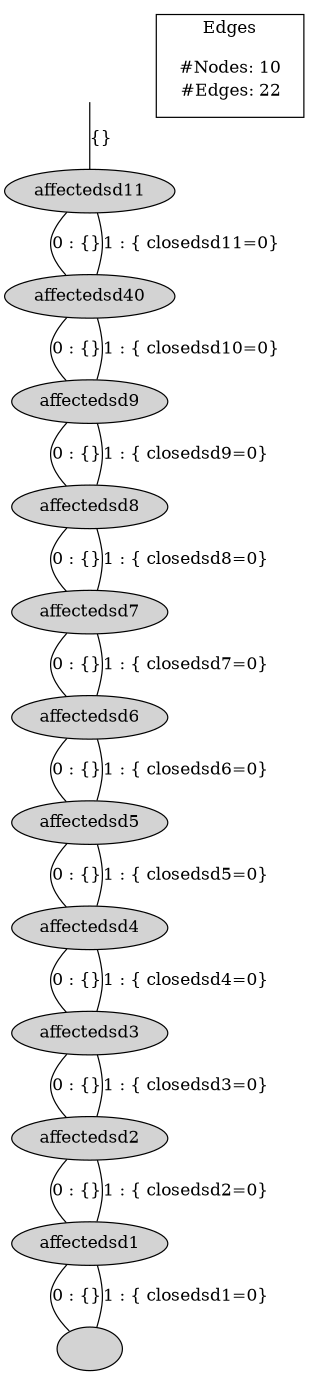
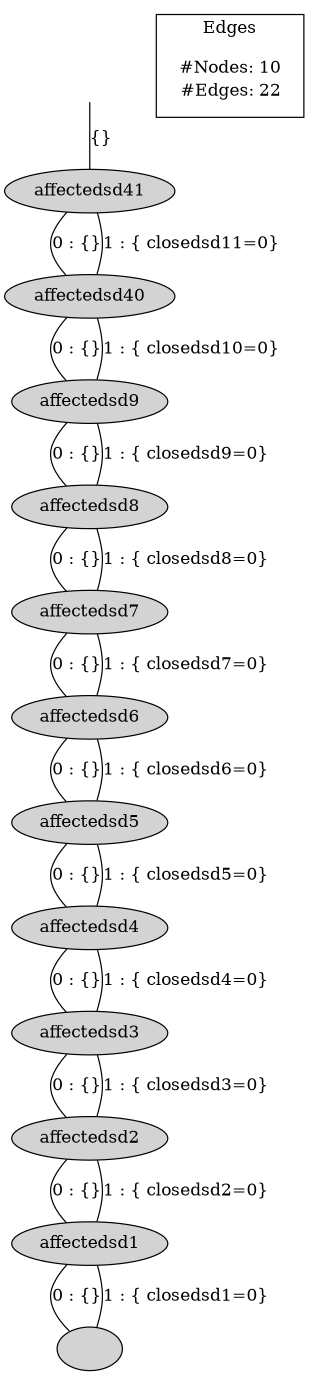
(90, 191) -> (90, 191)
